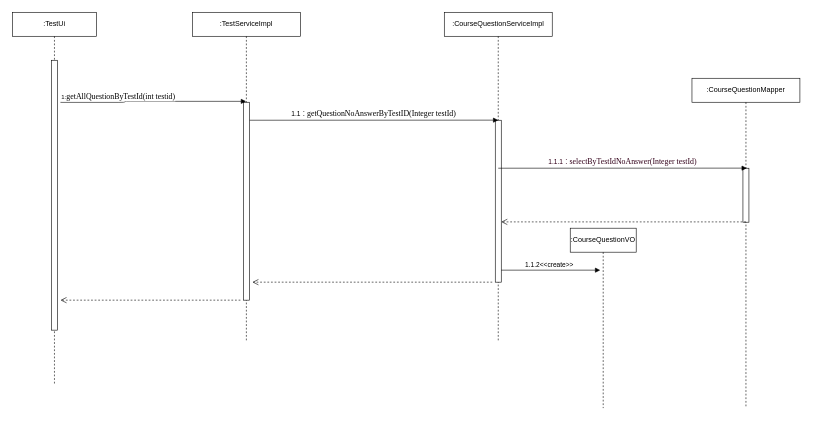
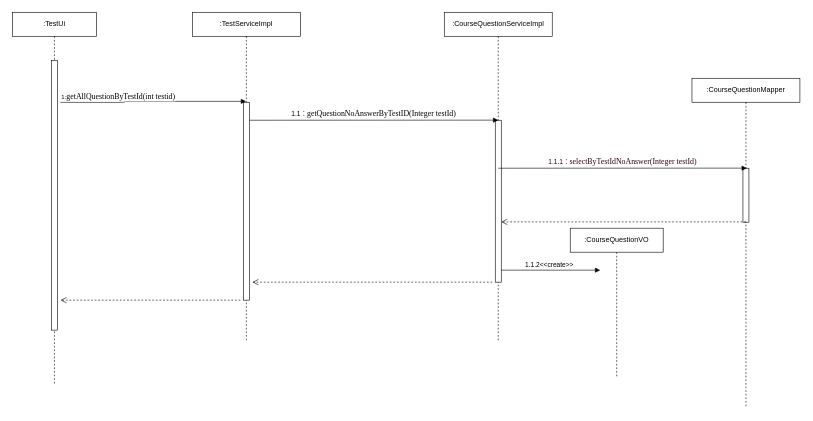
(603, 318) -> (617, 303)
